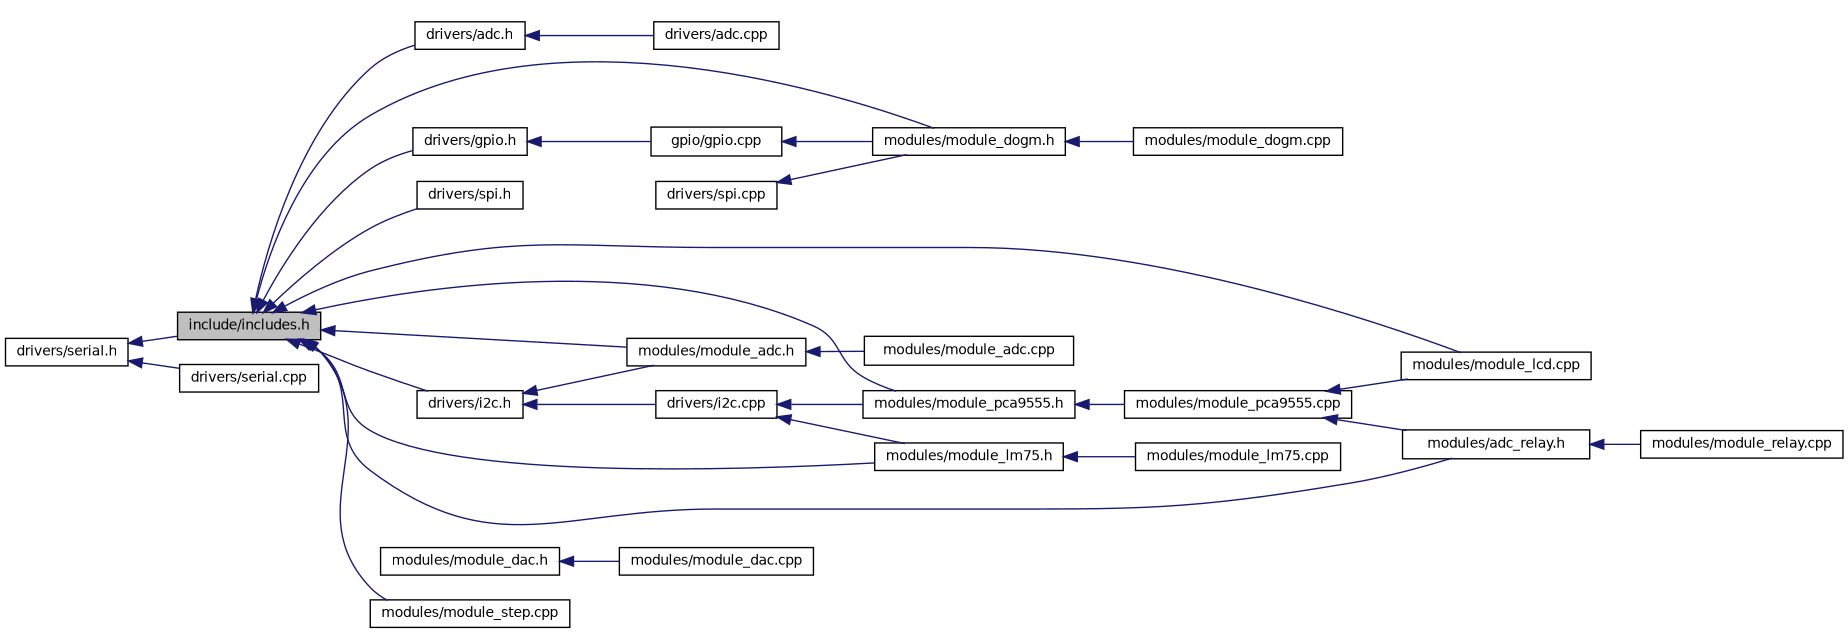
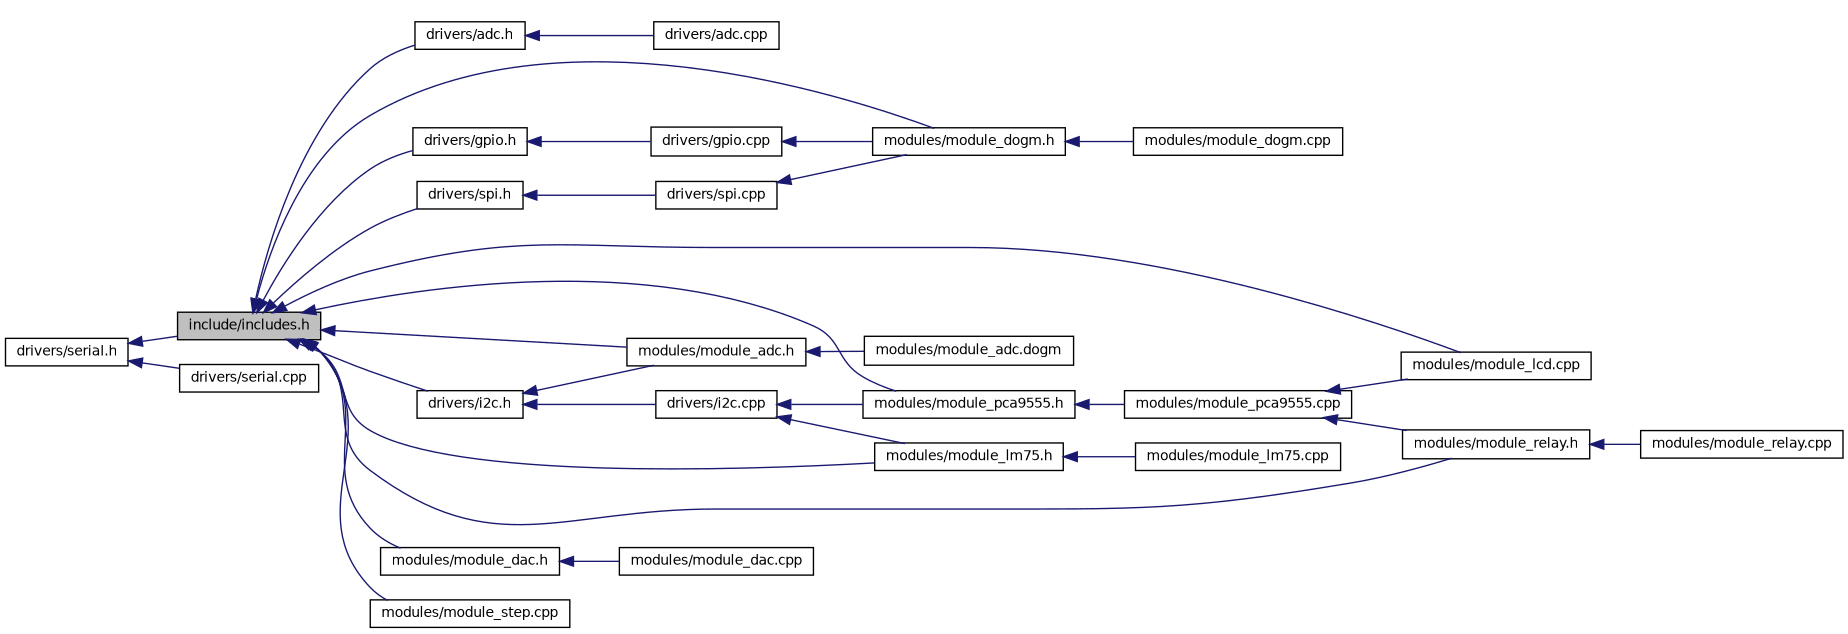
(716, 142) -> (716, 142)
none -> (597, 195)
(969, 351) -> (969, 351)
(1496, 444) -> (1496, 444)
none -> (350, 495)
